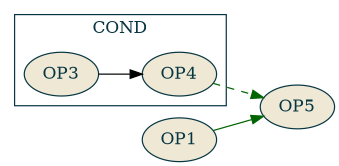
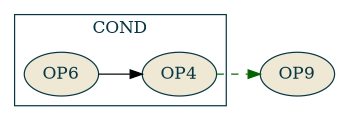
(61, 74) -> (61, 74)
(297, 107) -> (297, 74)
(179, 140) -> none
